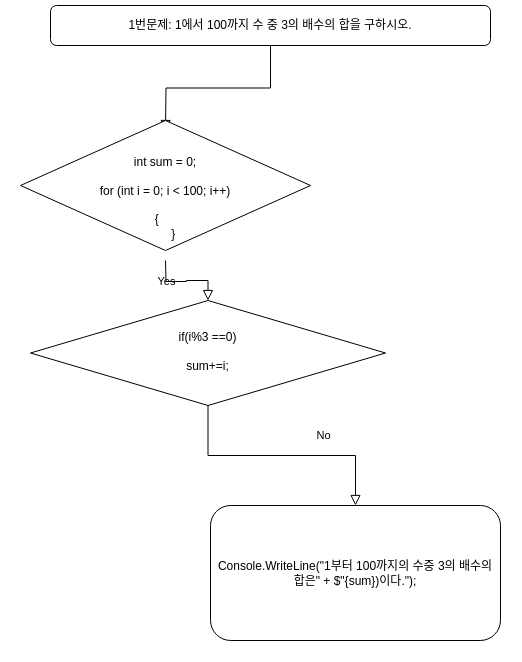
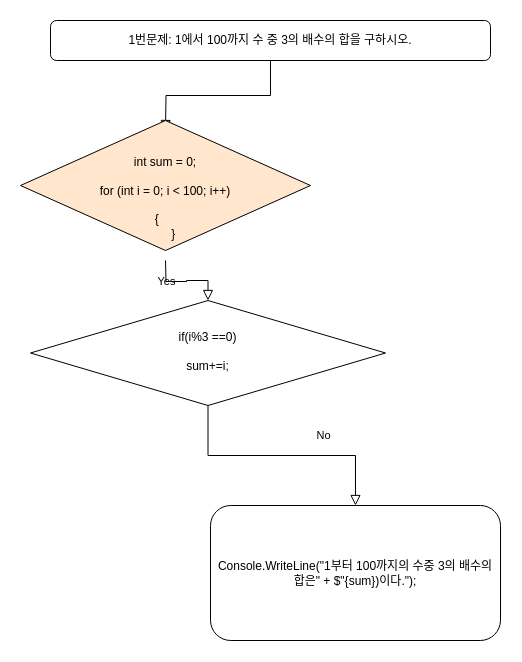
(271, 26) -> (271, 41)
(166, 186) -> (166, 186)
